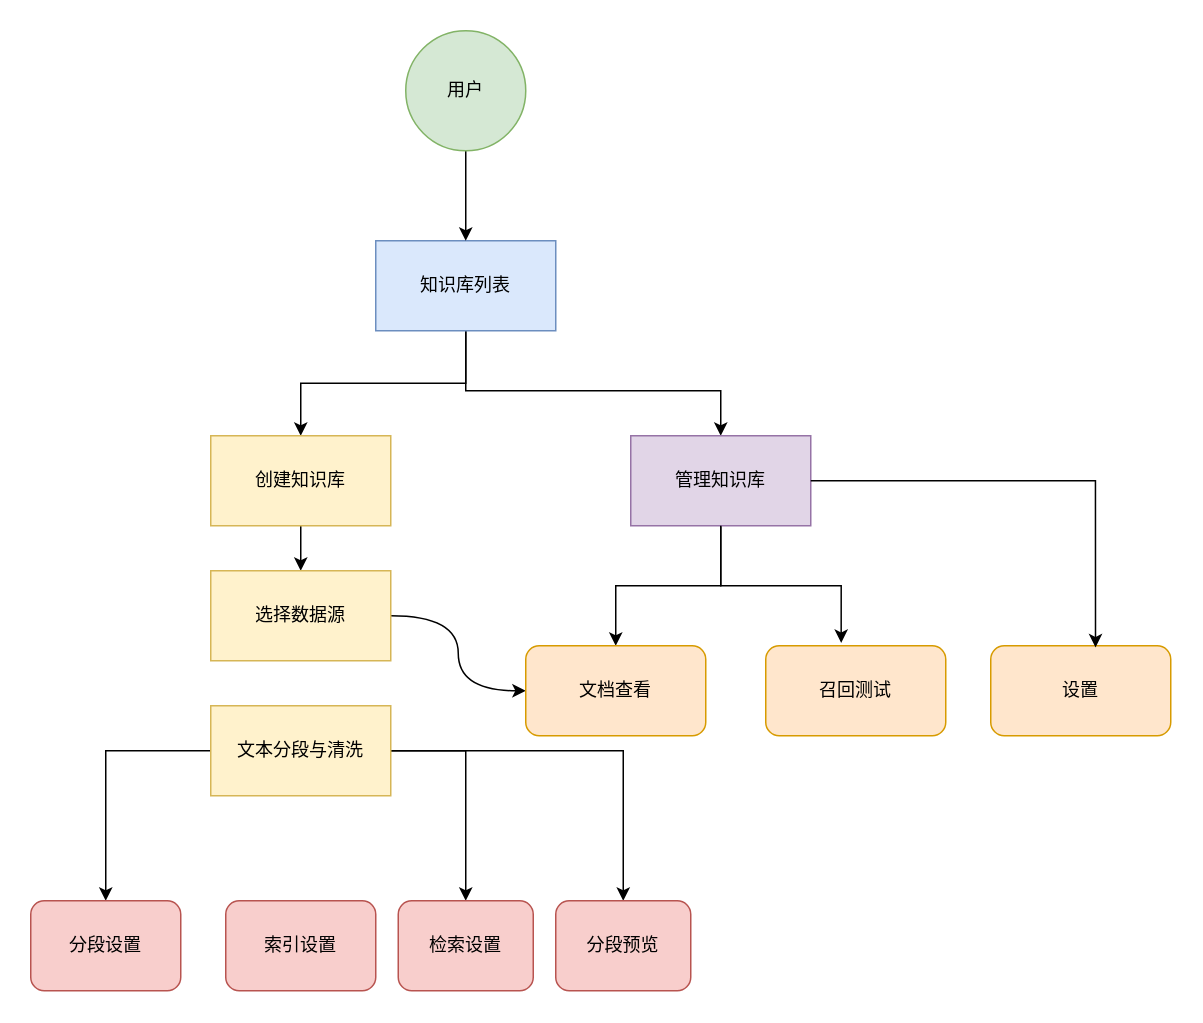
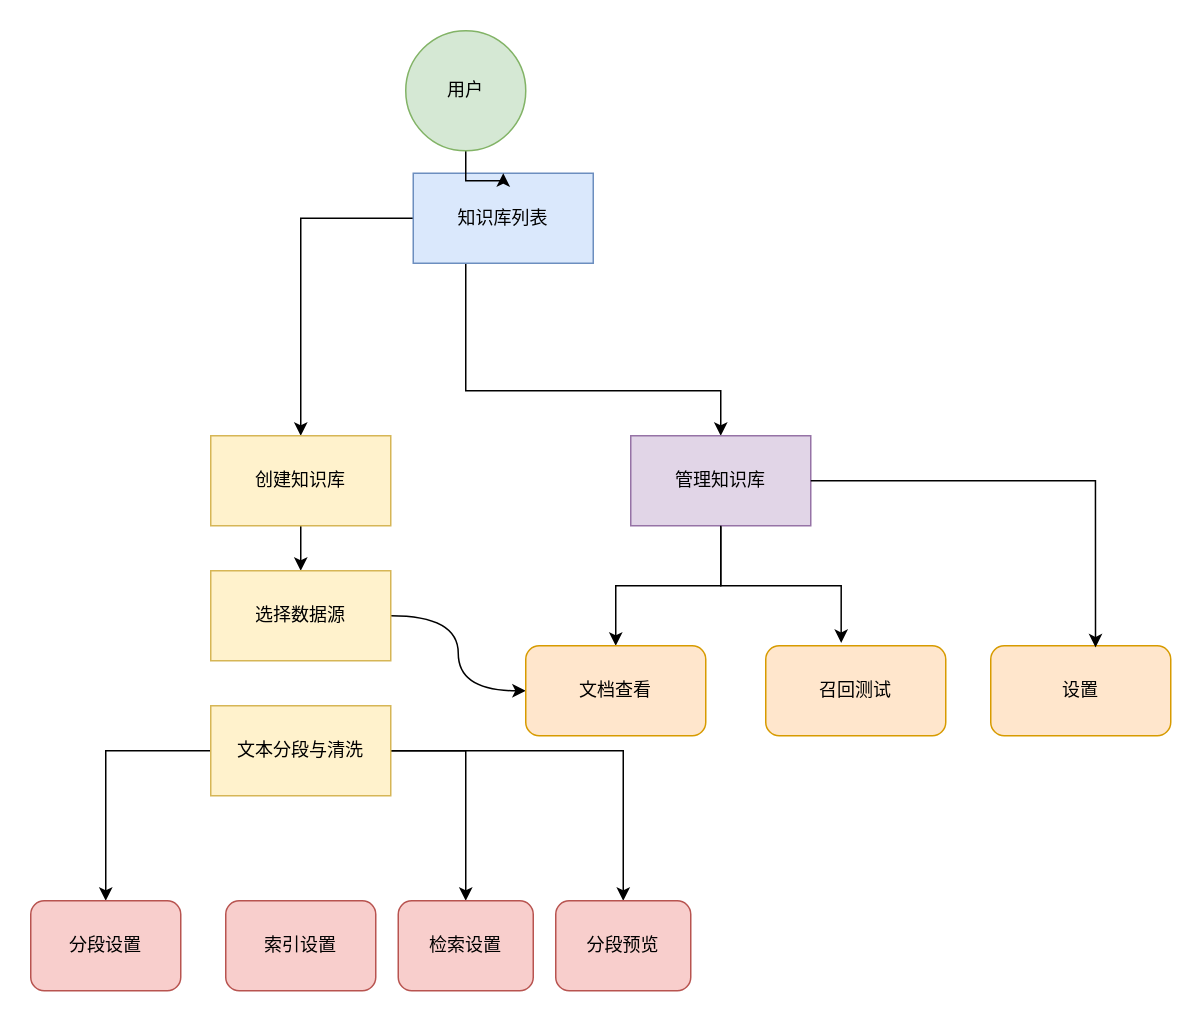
(466, 286) -> (503, 218)
